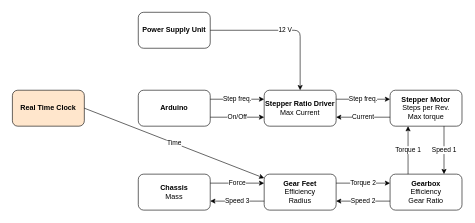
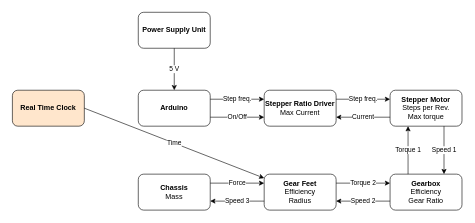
(287, 30) -> none
none -> (174, 68)
